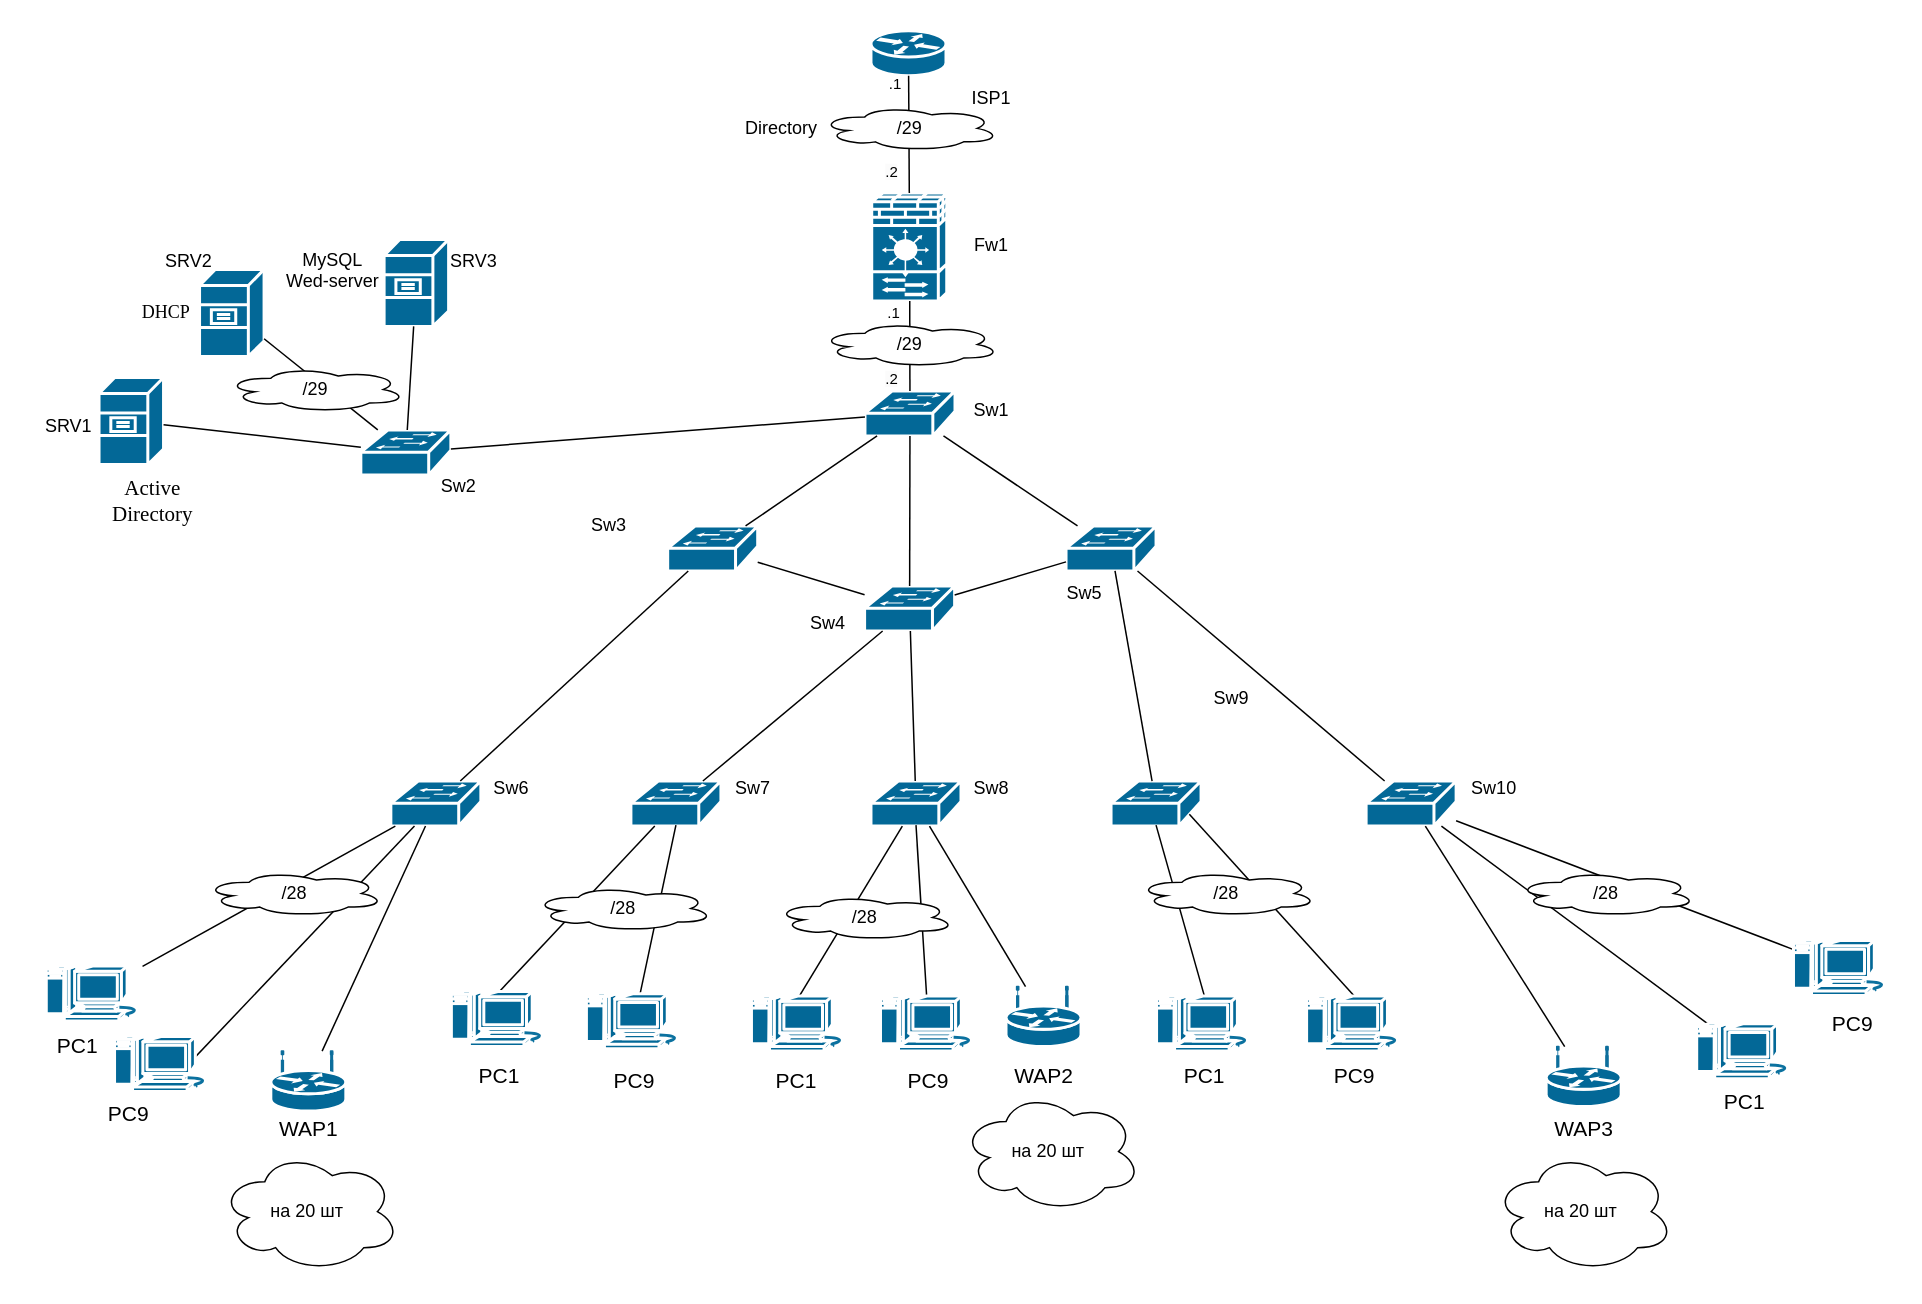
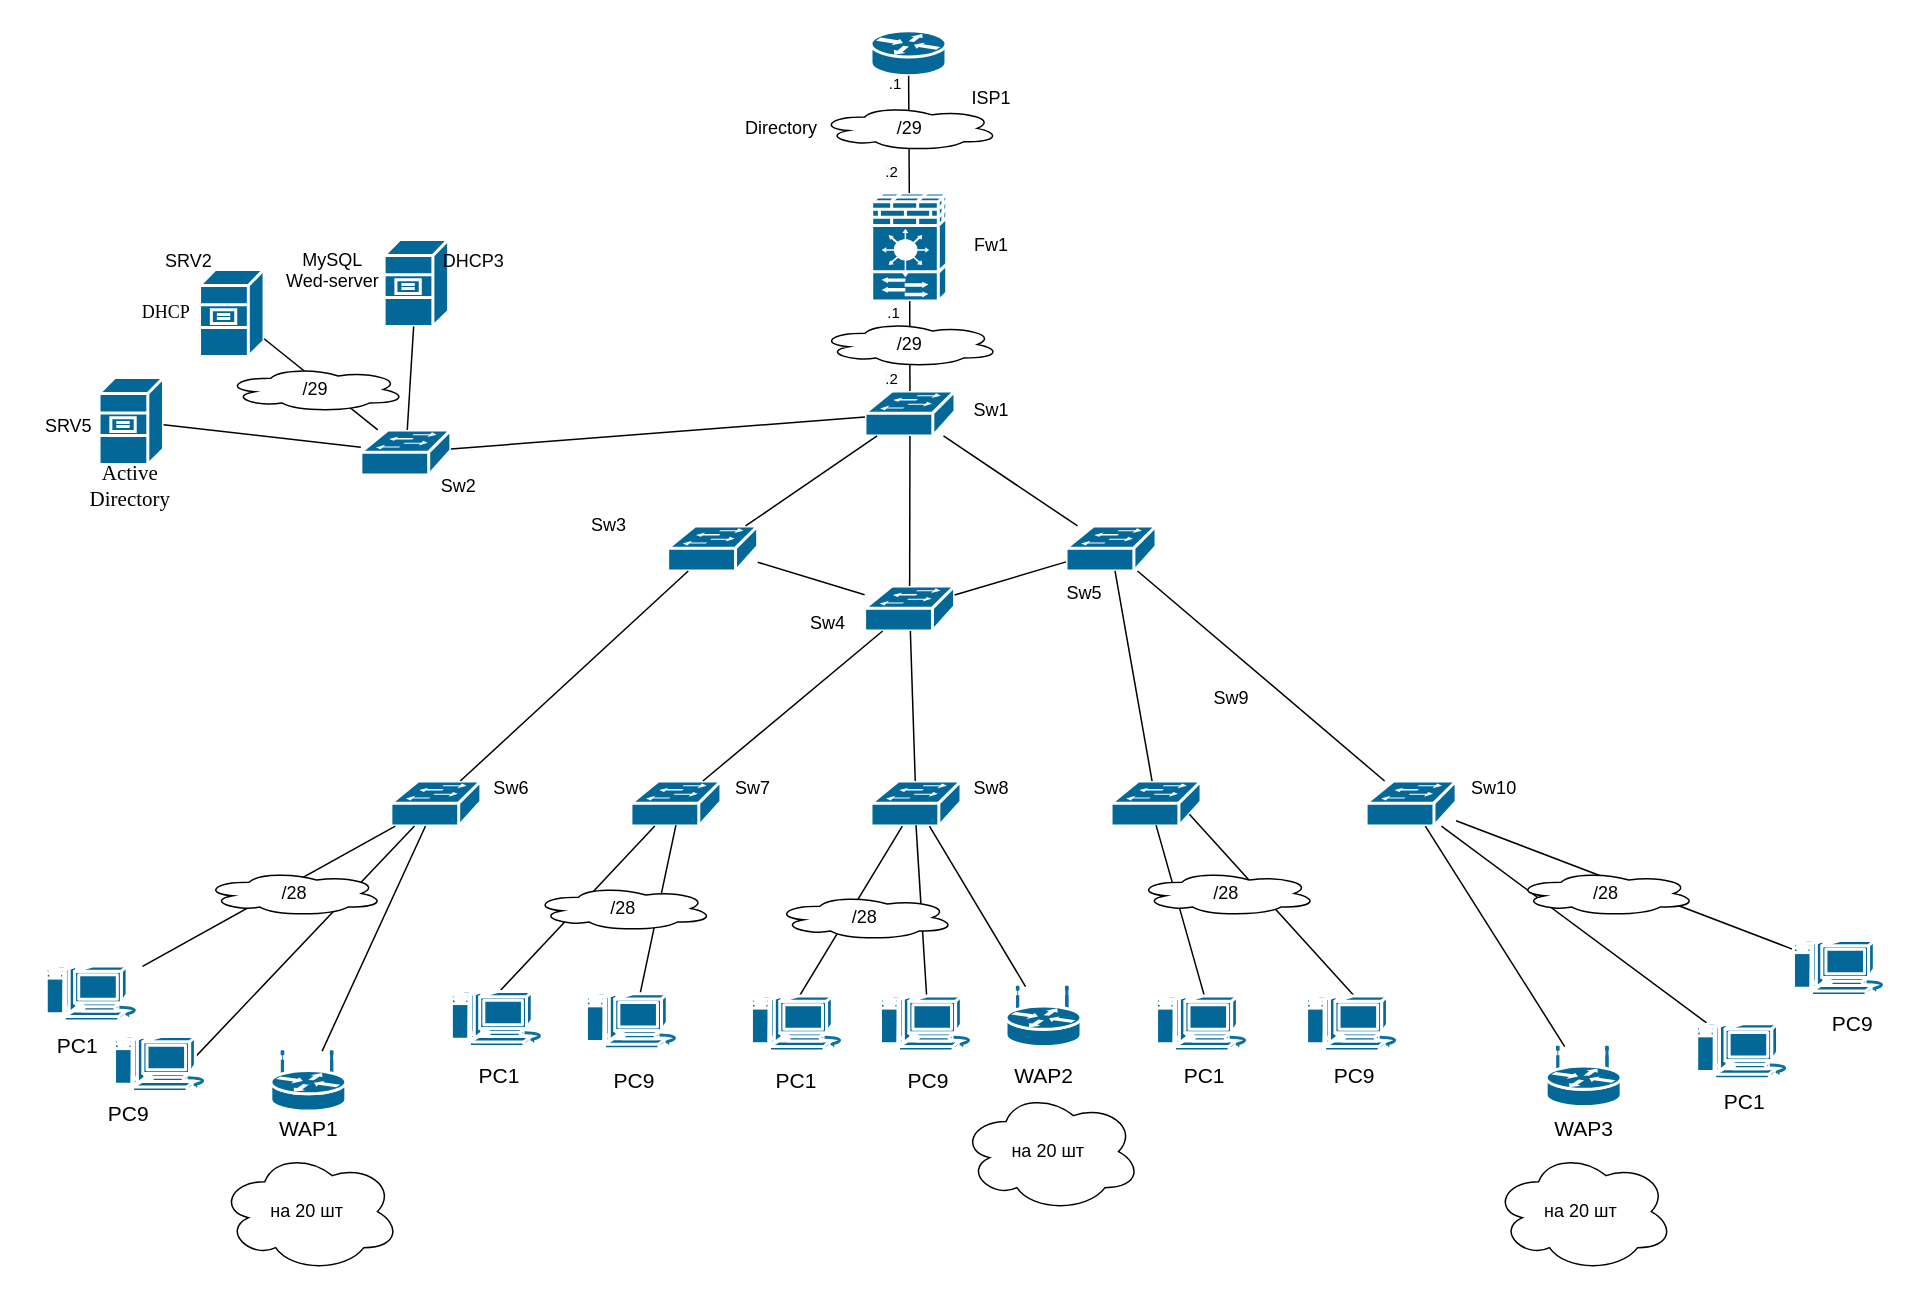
(474, 262) -> (474, 262)
(69, 427) -> (69, 427)
(152, 502) -> (129, 487)
